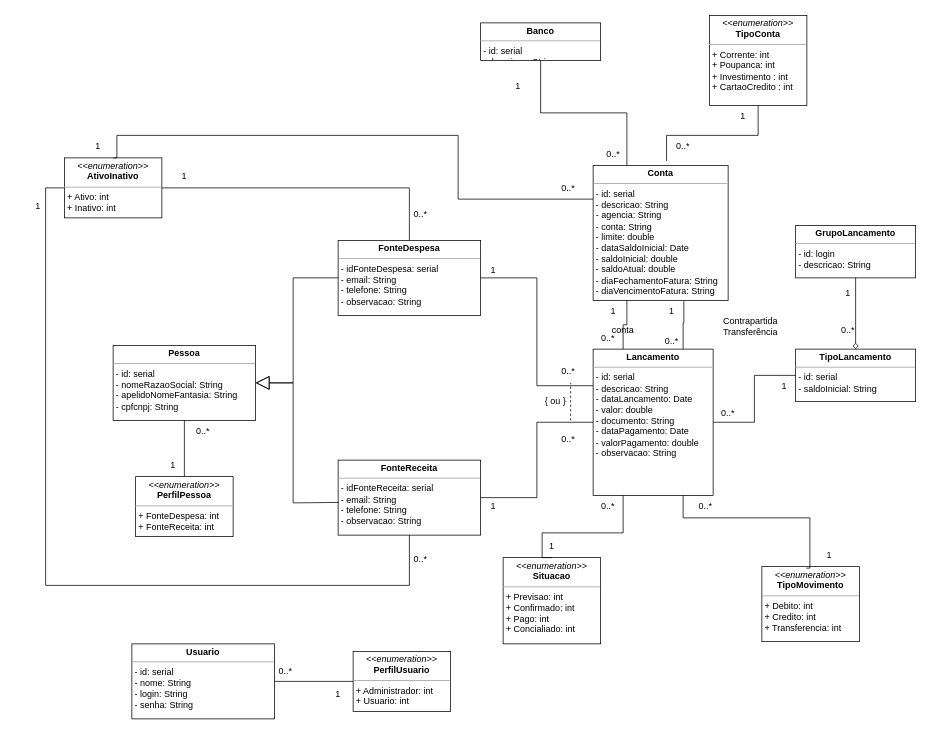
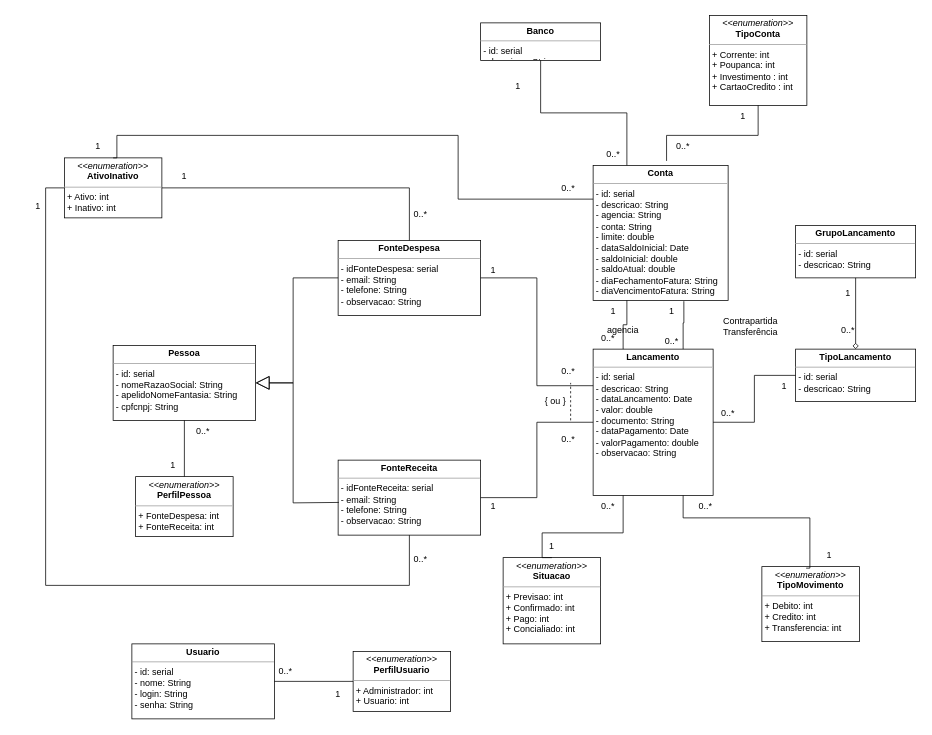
(837, 242) -> (837, 242)
(623, 330) -> (623, 330)
(841, 365) -> (837, 365)
